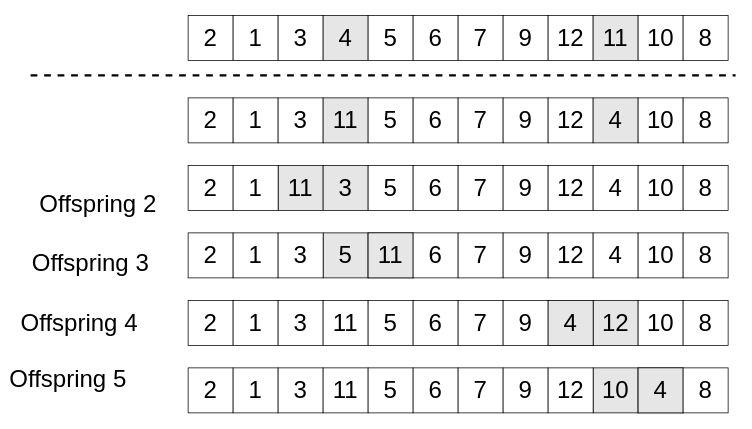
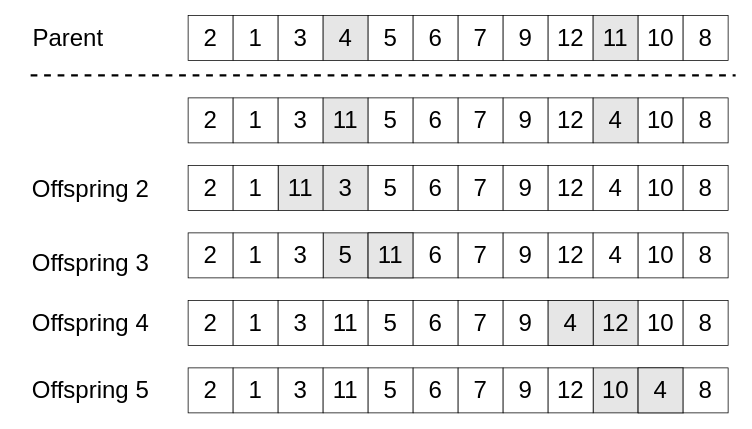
none -> (68, 38)
(98, 204) -> (90, 189)
(79, 323) -> (90, 323)
(68, 379) -> (90, 390)
